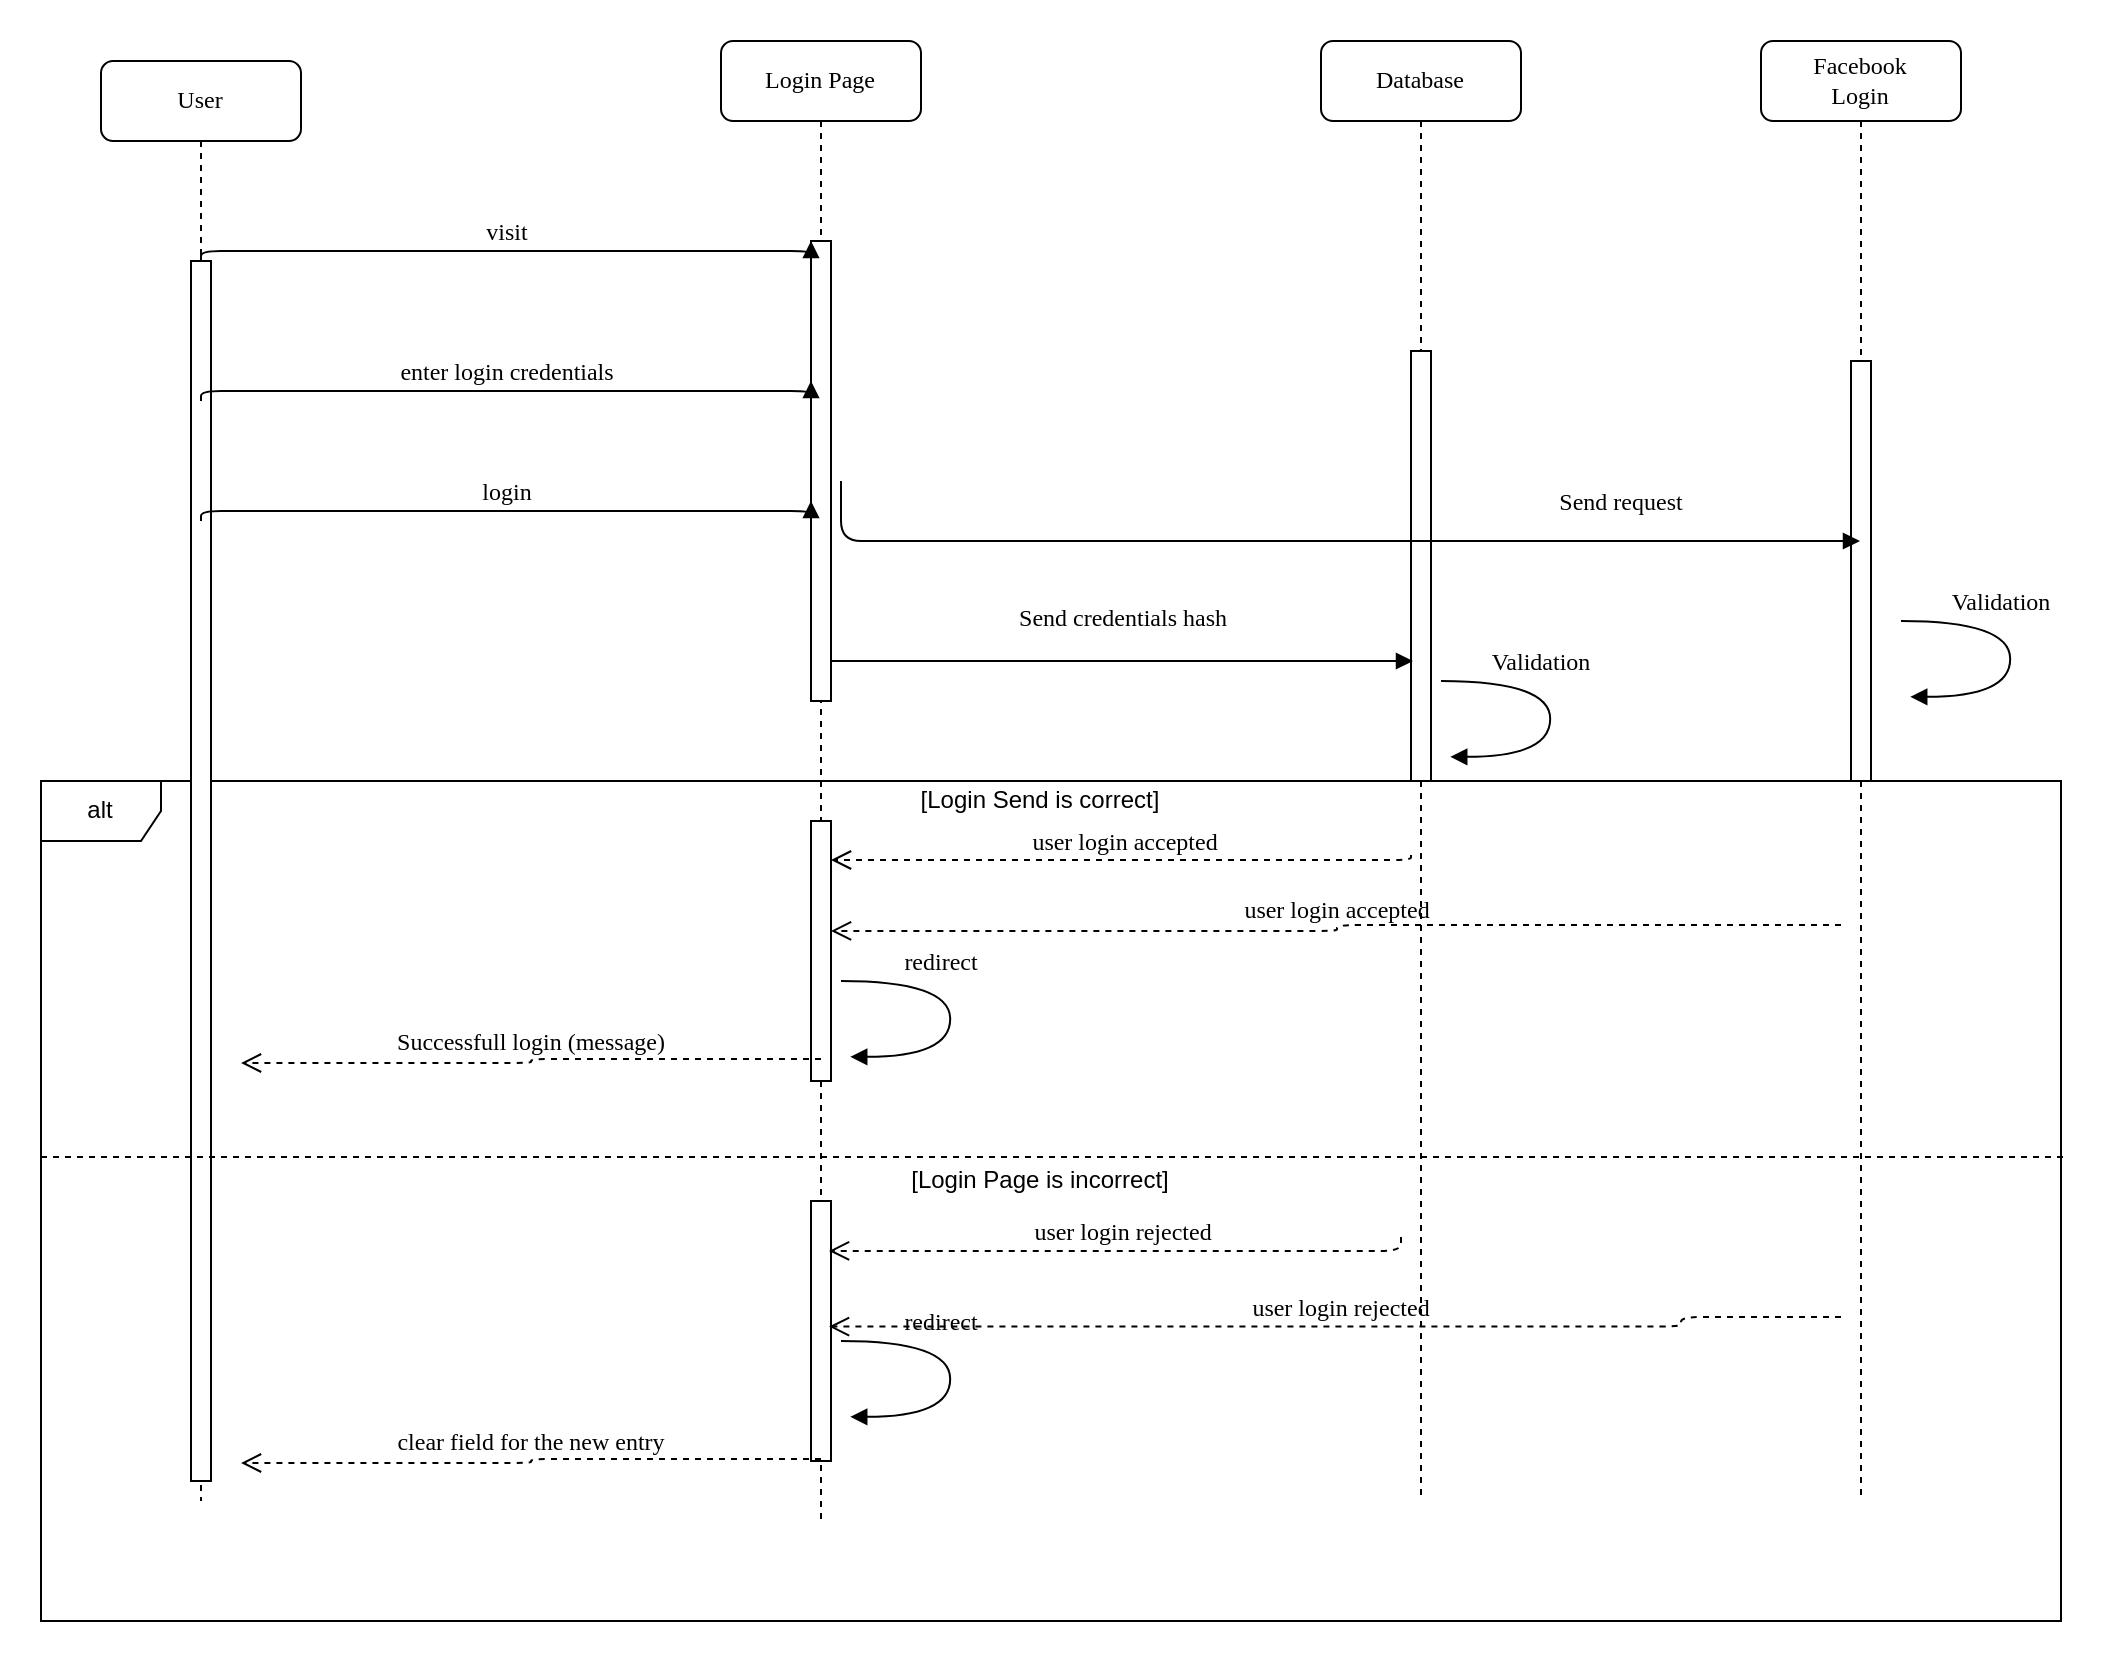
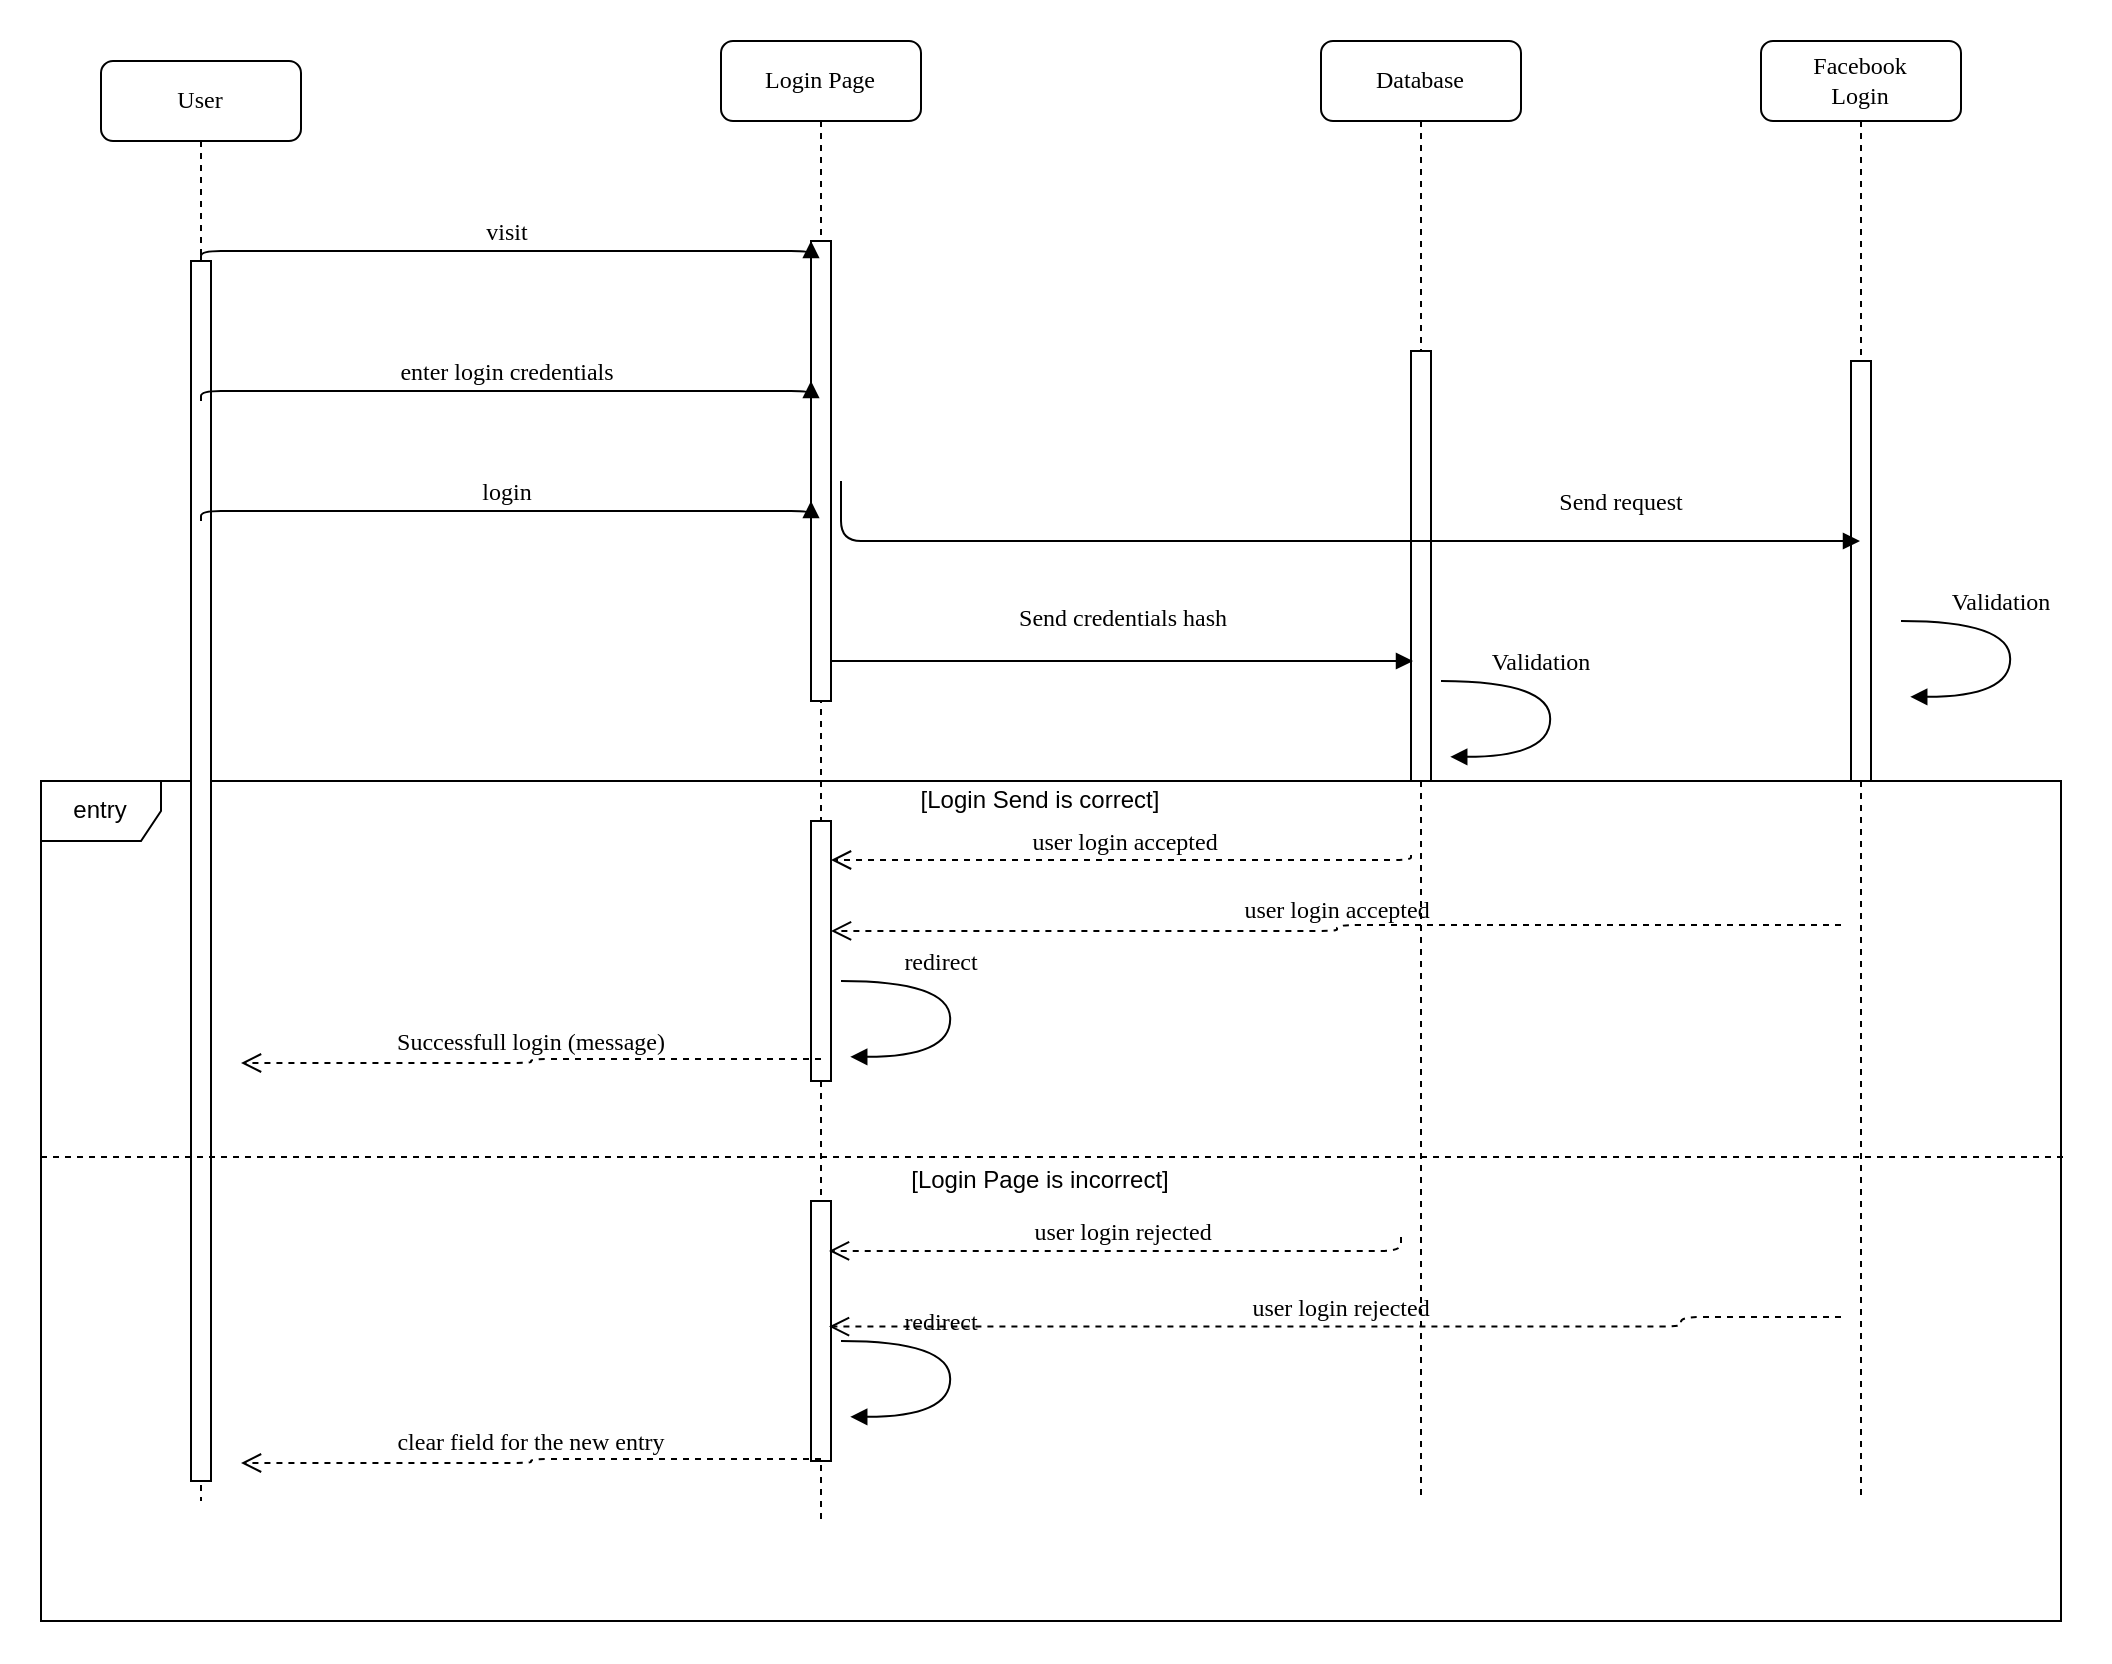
(101, 811) -> (101, 811)
